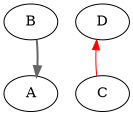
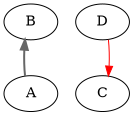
(38, 53) -> (24, 63)
(96, 63) -> (109, 53)
